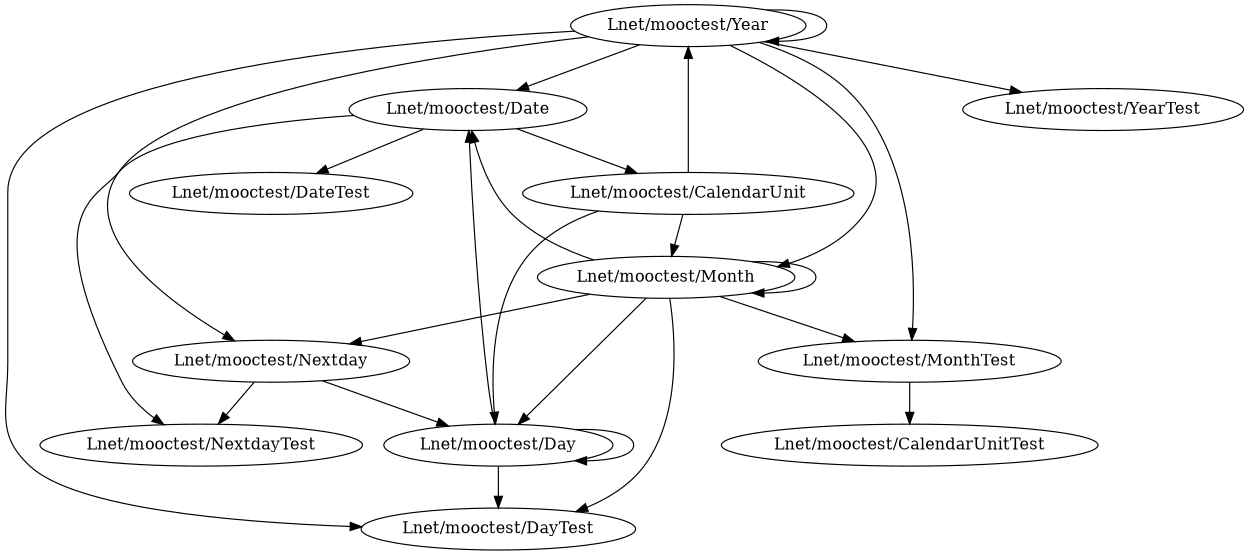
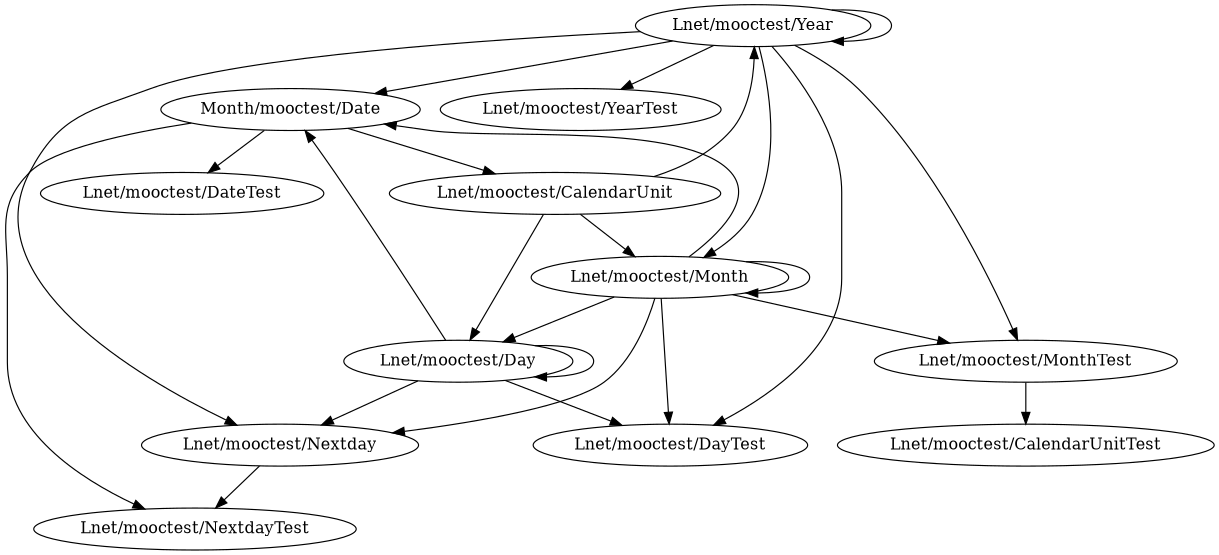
(468, 110) -> (291, 110)
(380, 401) -> (375, 400)
